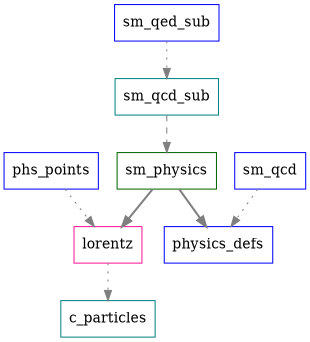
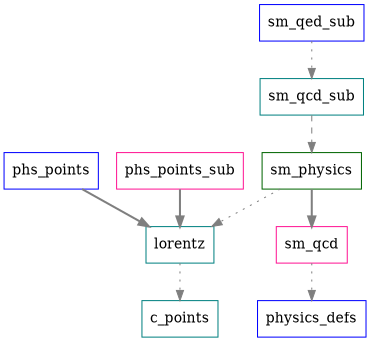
none -> (180, 171)
(270, 171) -> (312, 245)
(76, 204) -> (111, 205)
(141, 204) -> (251, 205)
(190, 204) -> (312, 203)
(108, 245) -> (180, 245)
(108, 319) -> (180, 319)
